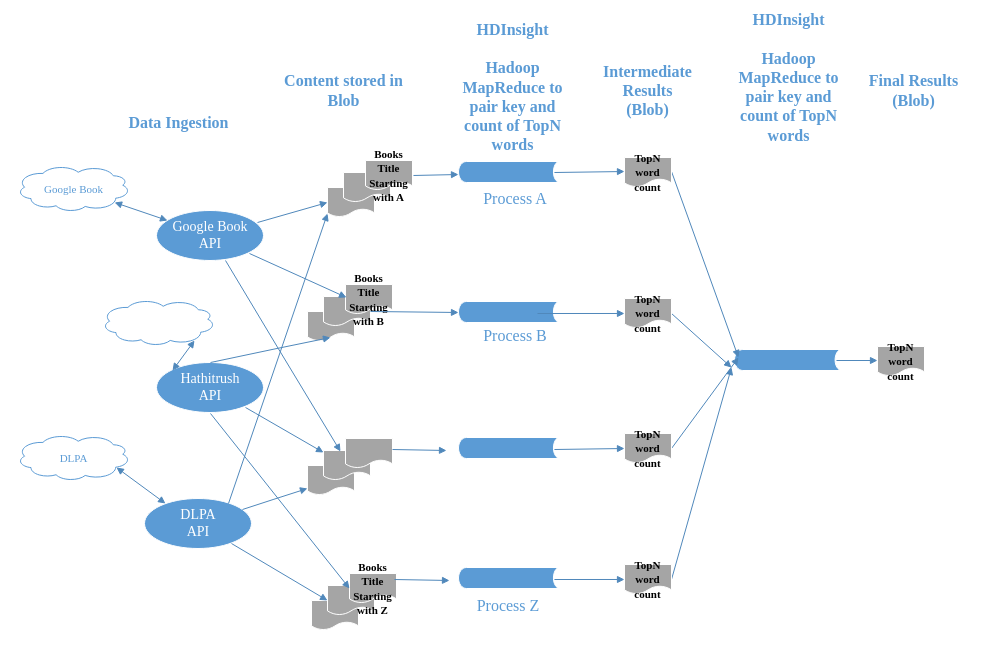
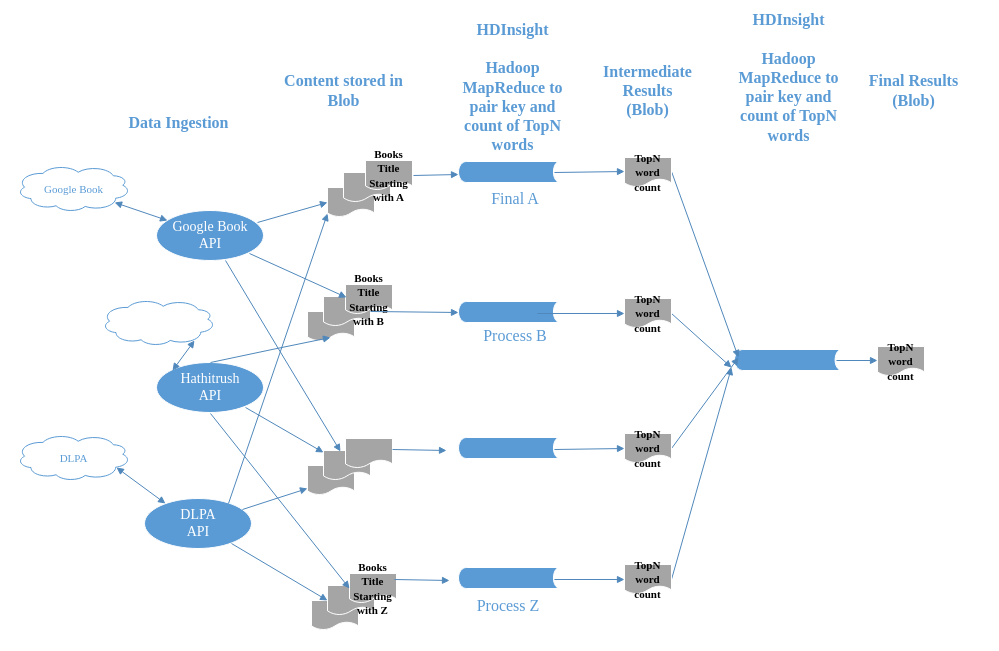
(516, 199) -> (516, 199)
